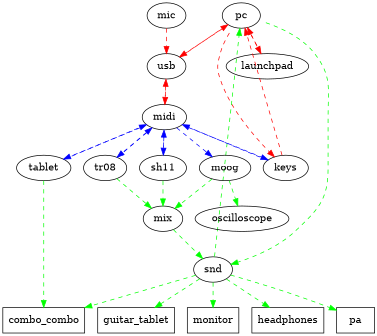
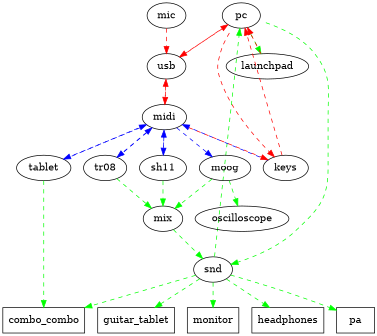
(254, 41) -> (254, 41)
(225, 142) -> (225, 142)
